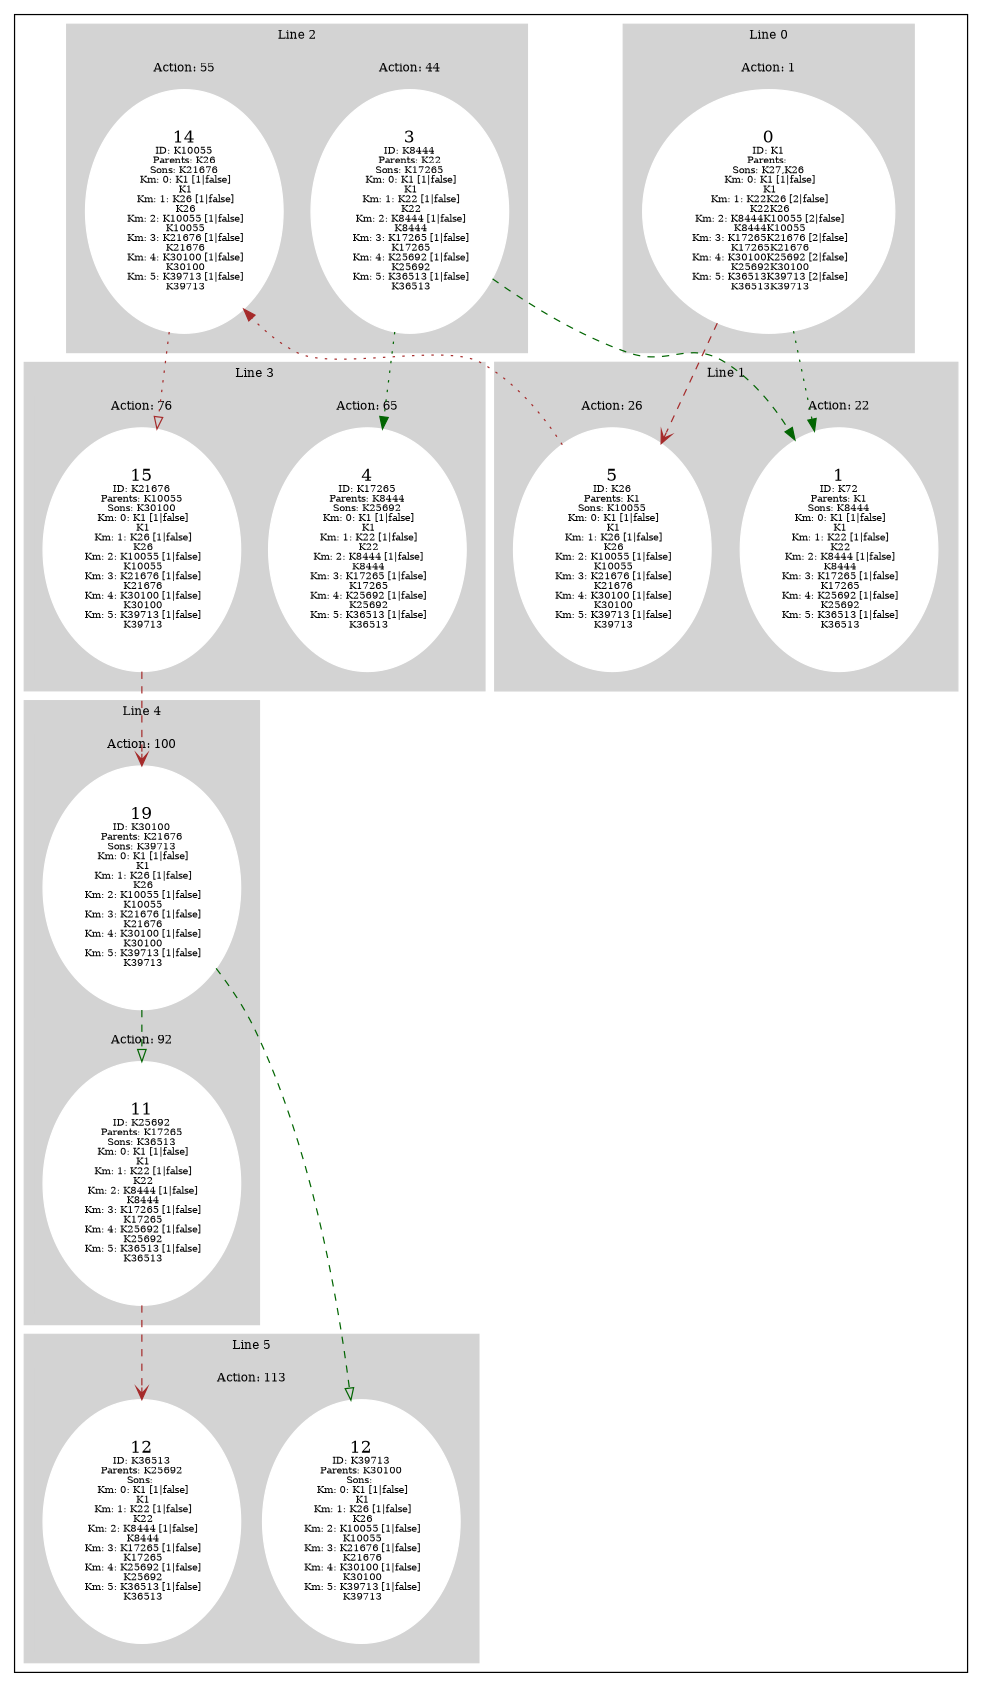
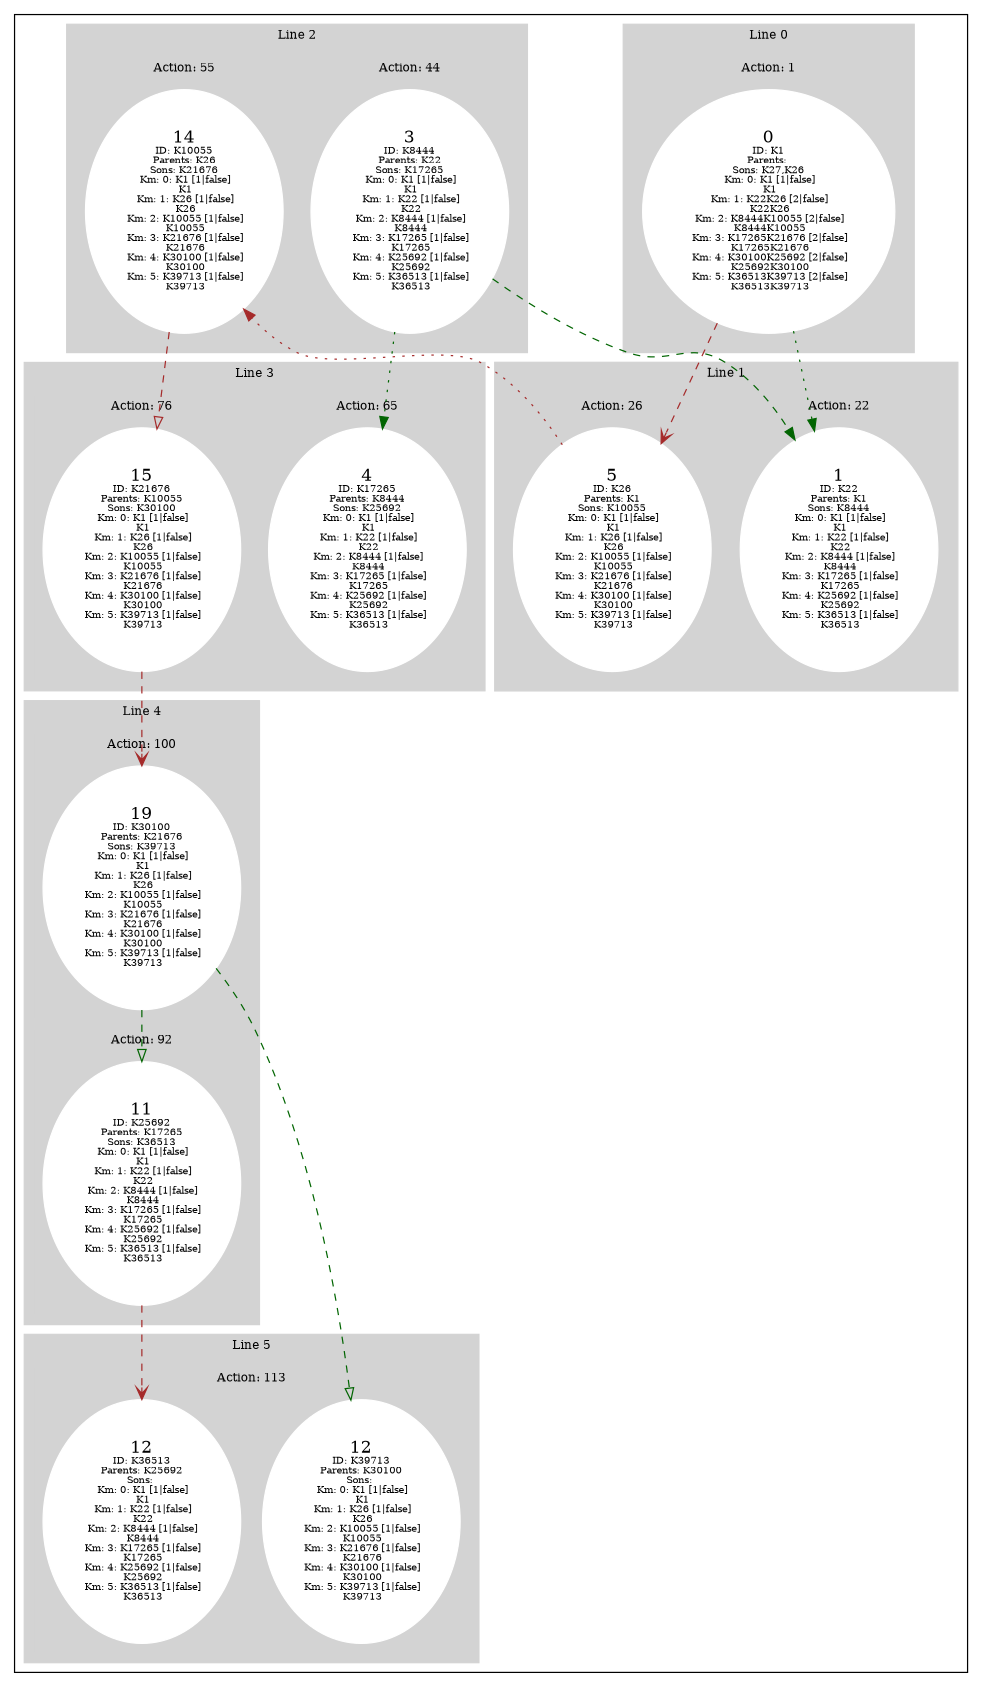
(164, 374) -> (164, 374)
(839, 489) -> (839, 489)
